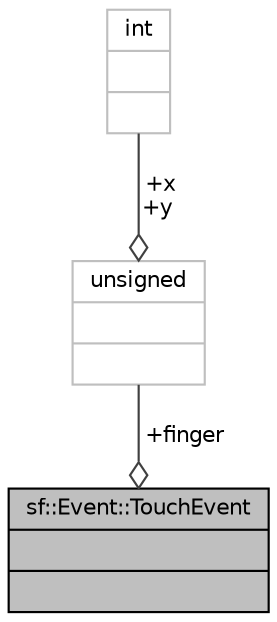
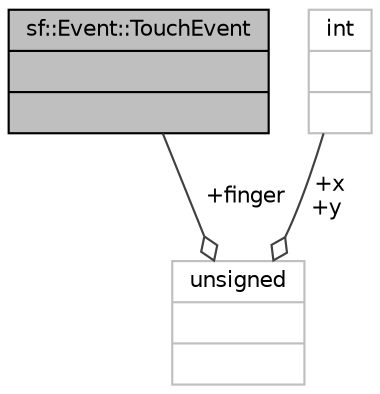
(139, 423) -> (183, 185)
